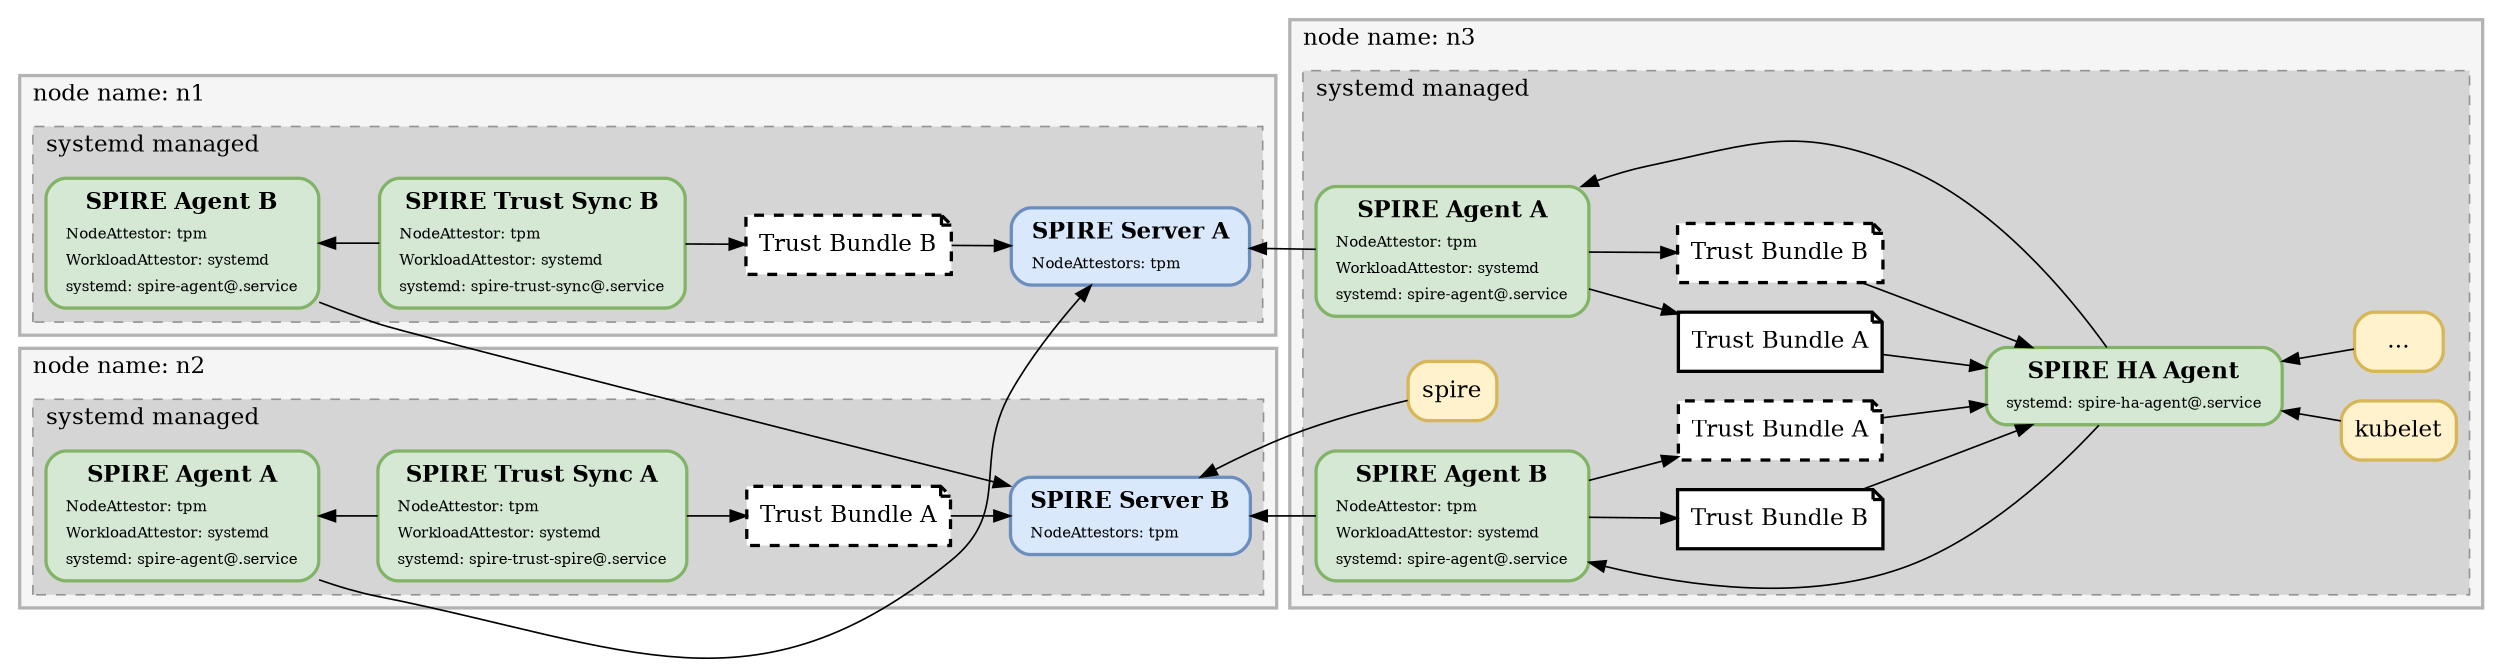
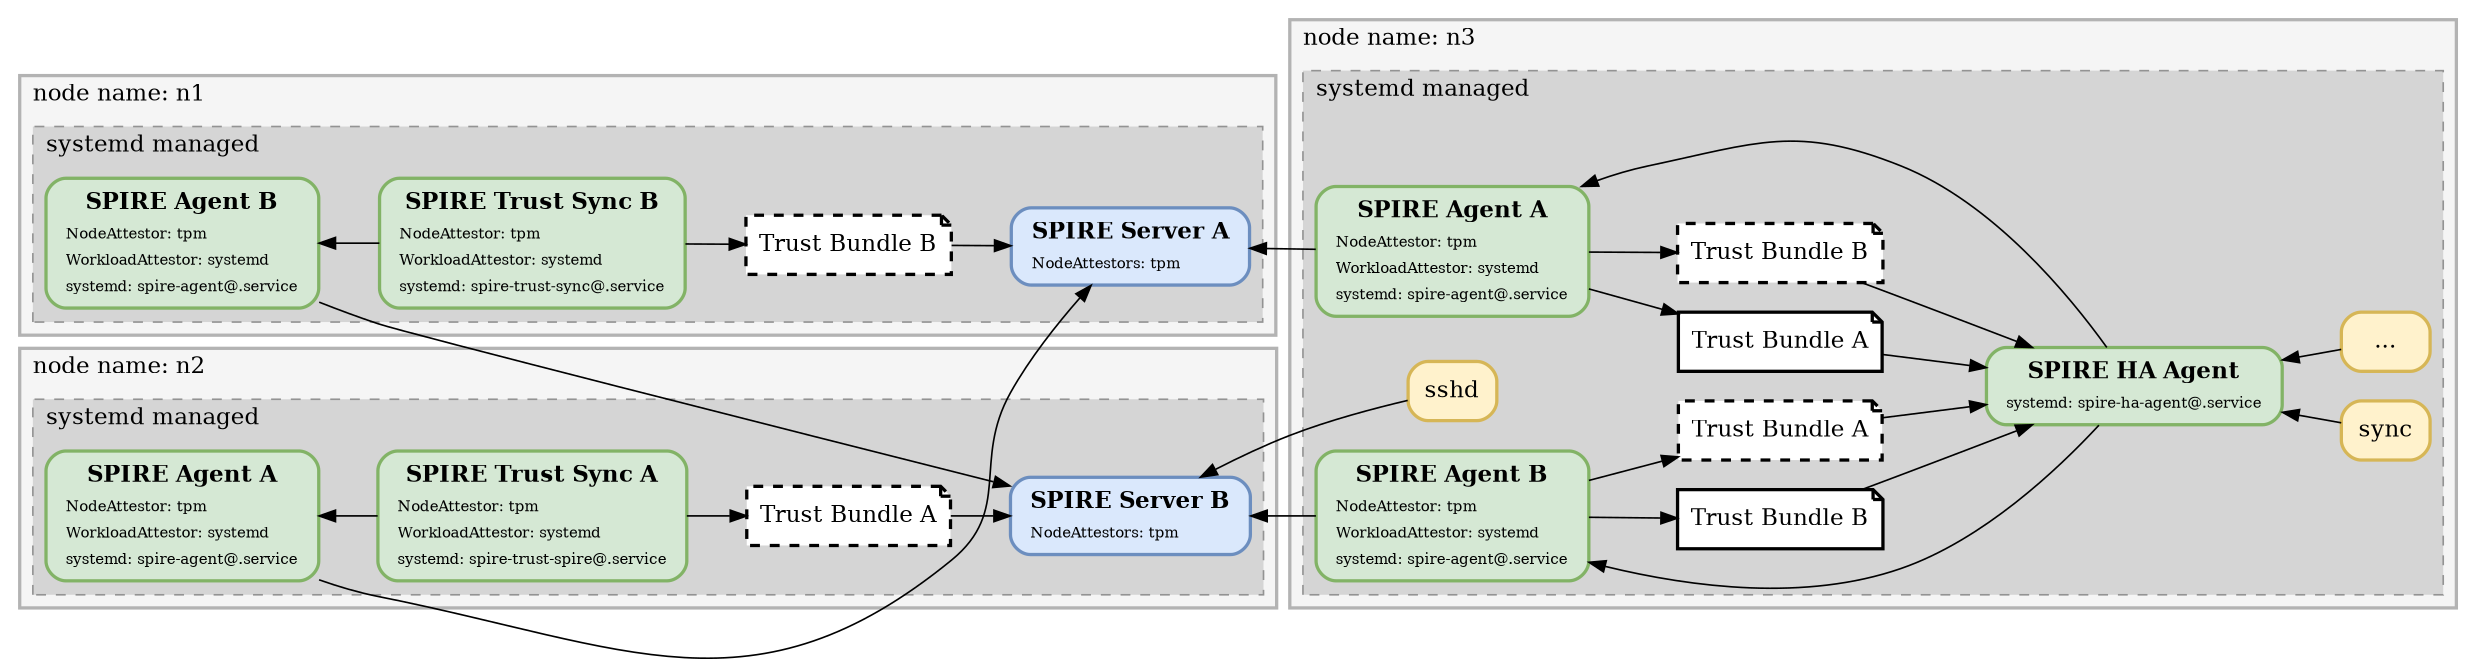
(1452, 391) -> (1452, 391)
(2399, 430) -> (2386, 430)
